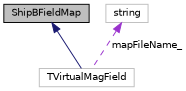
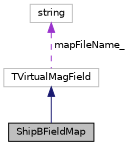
(69, 50) -> (51, 110)
